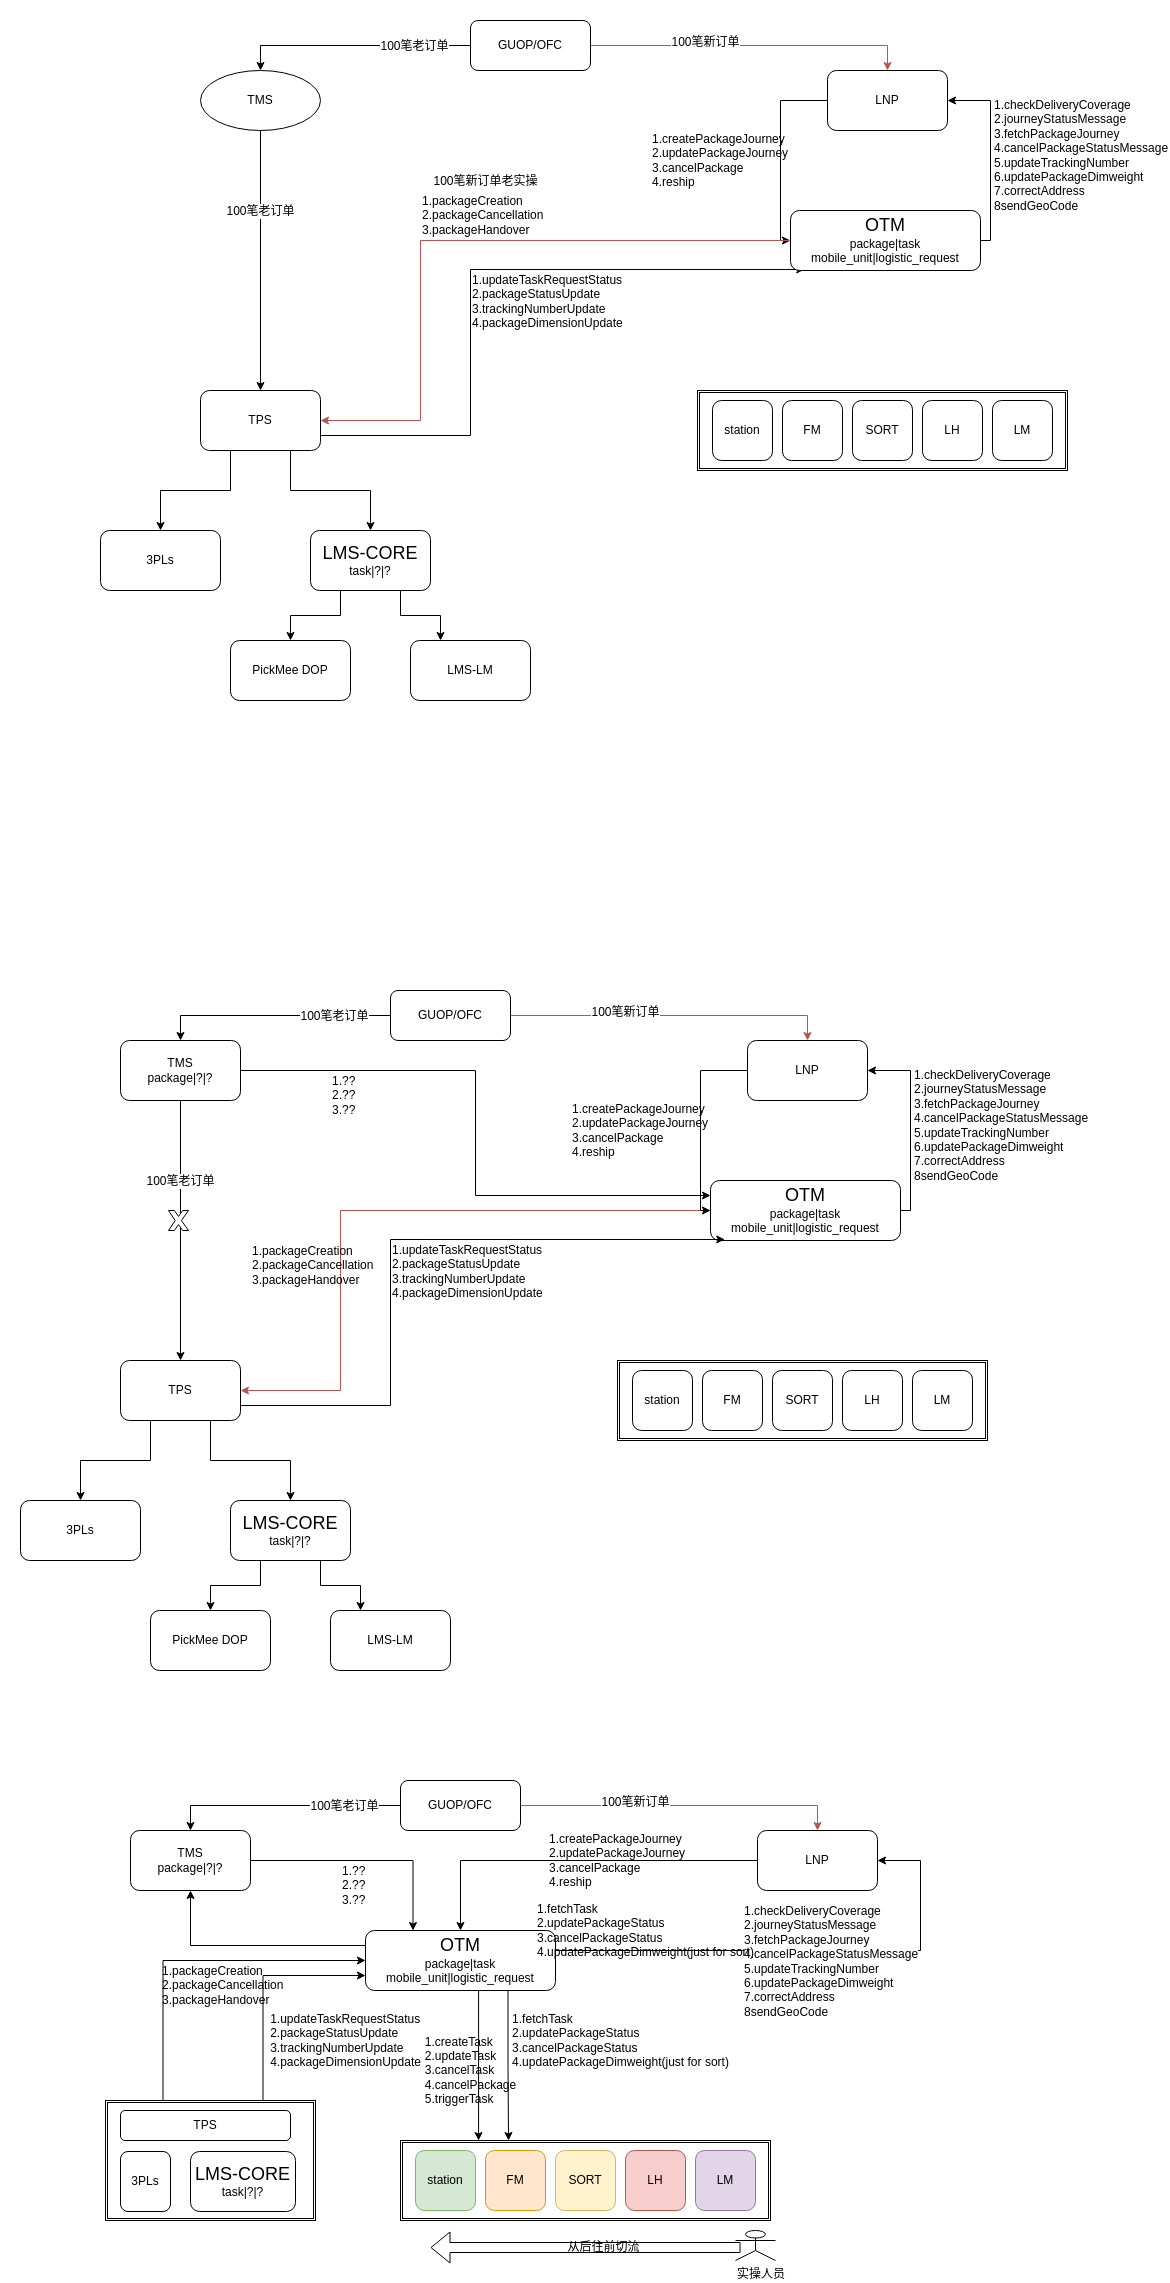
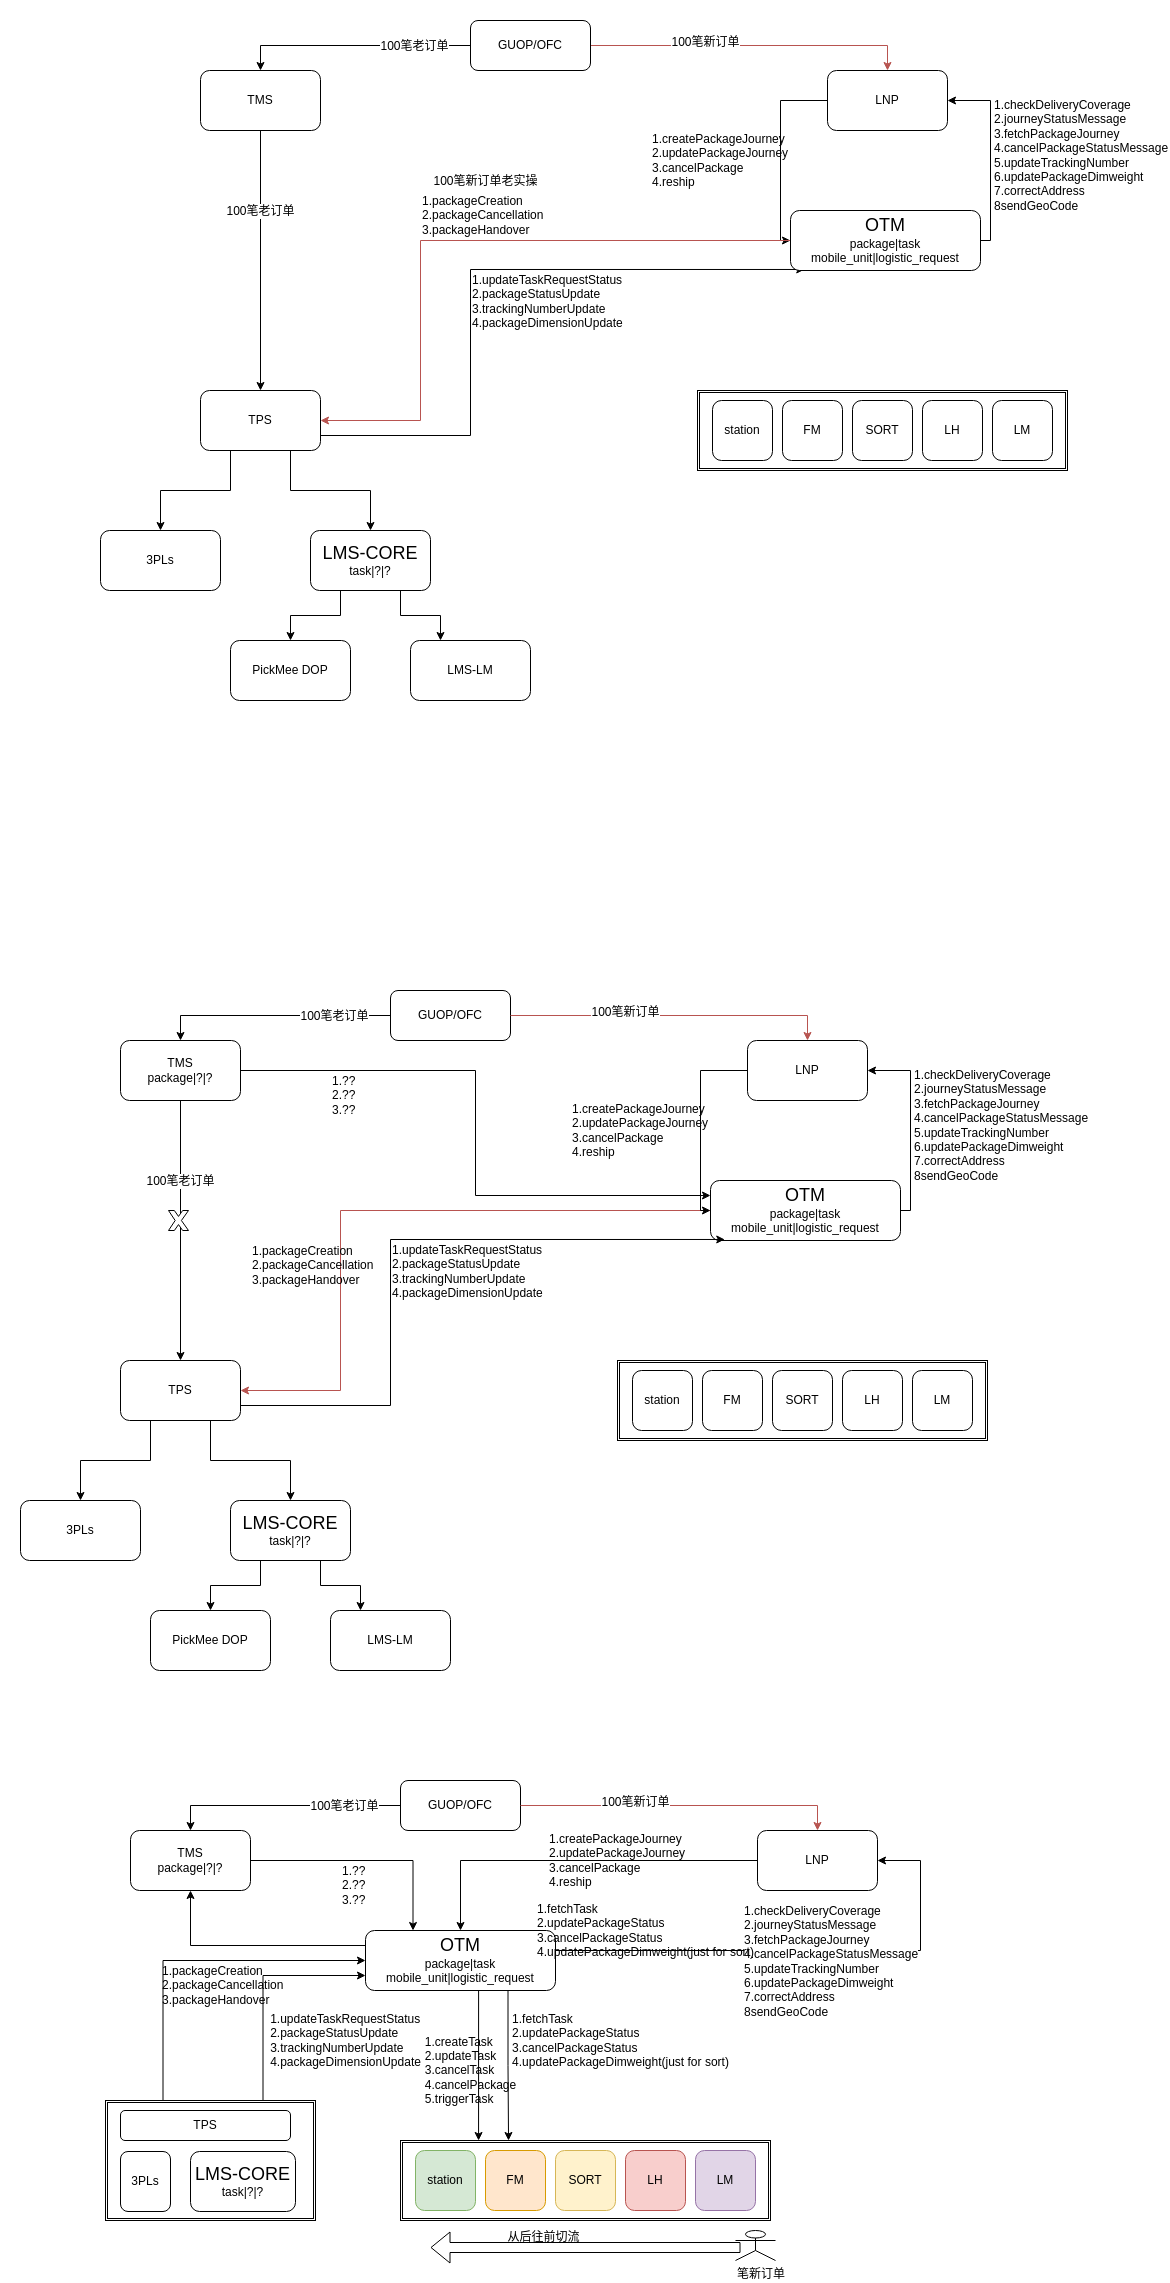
(261, 101) -> (261, 101)
(604, 2248) -> (544, 2238)
(762, 2275) -> (762, 2275)
